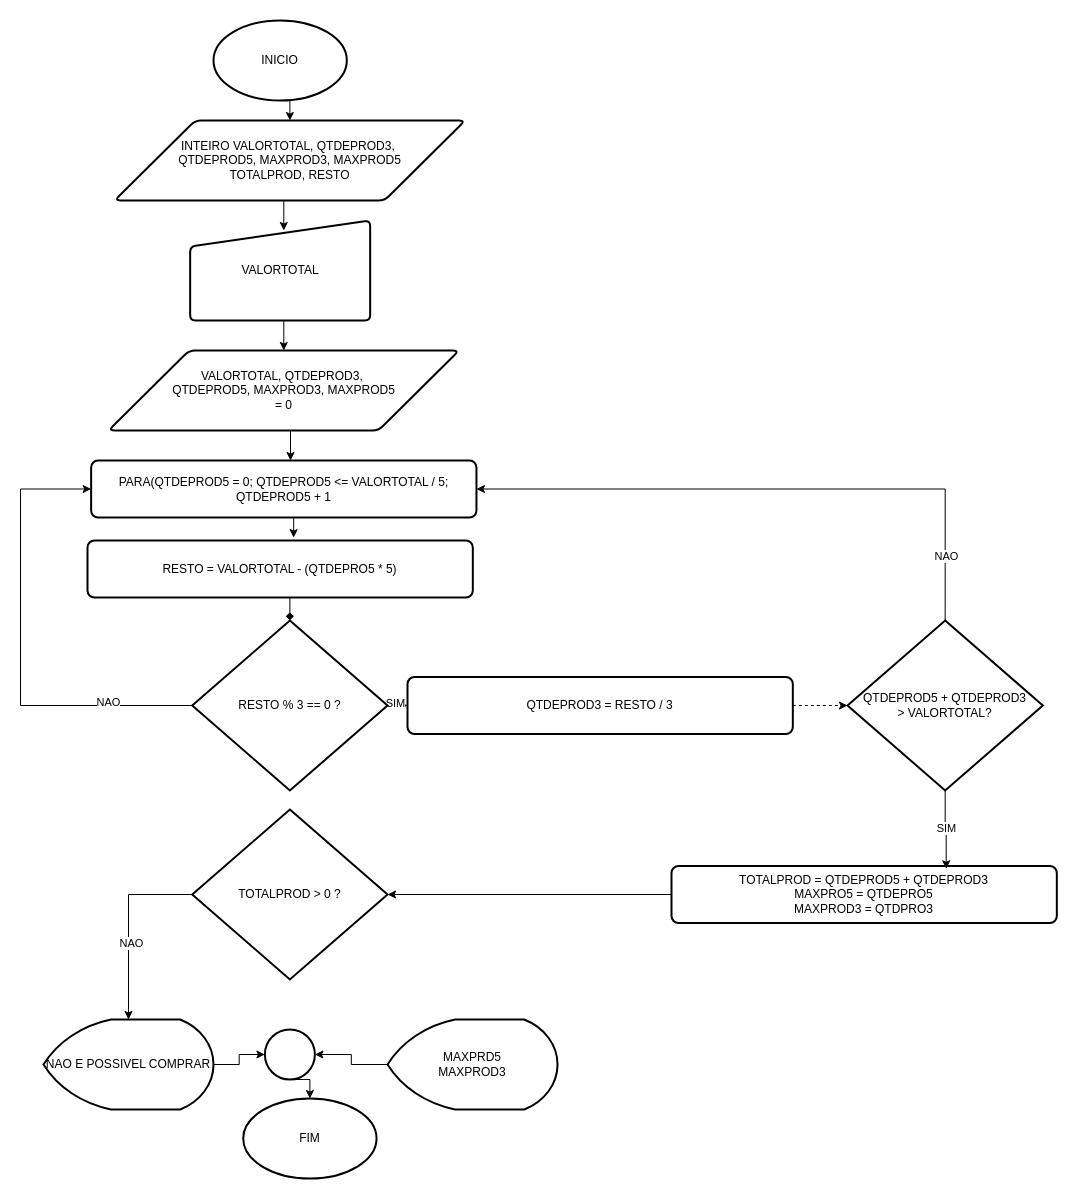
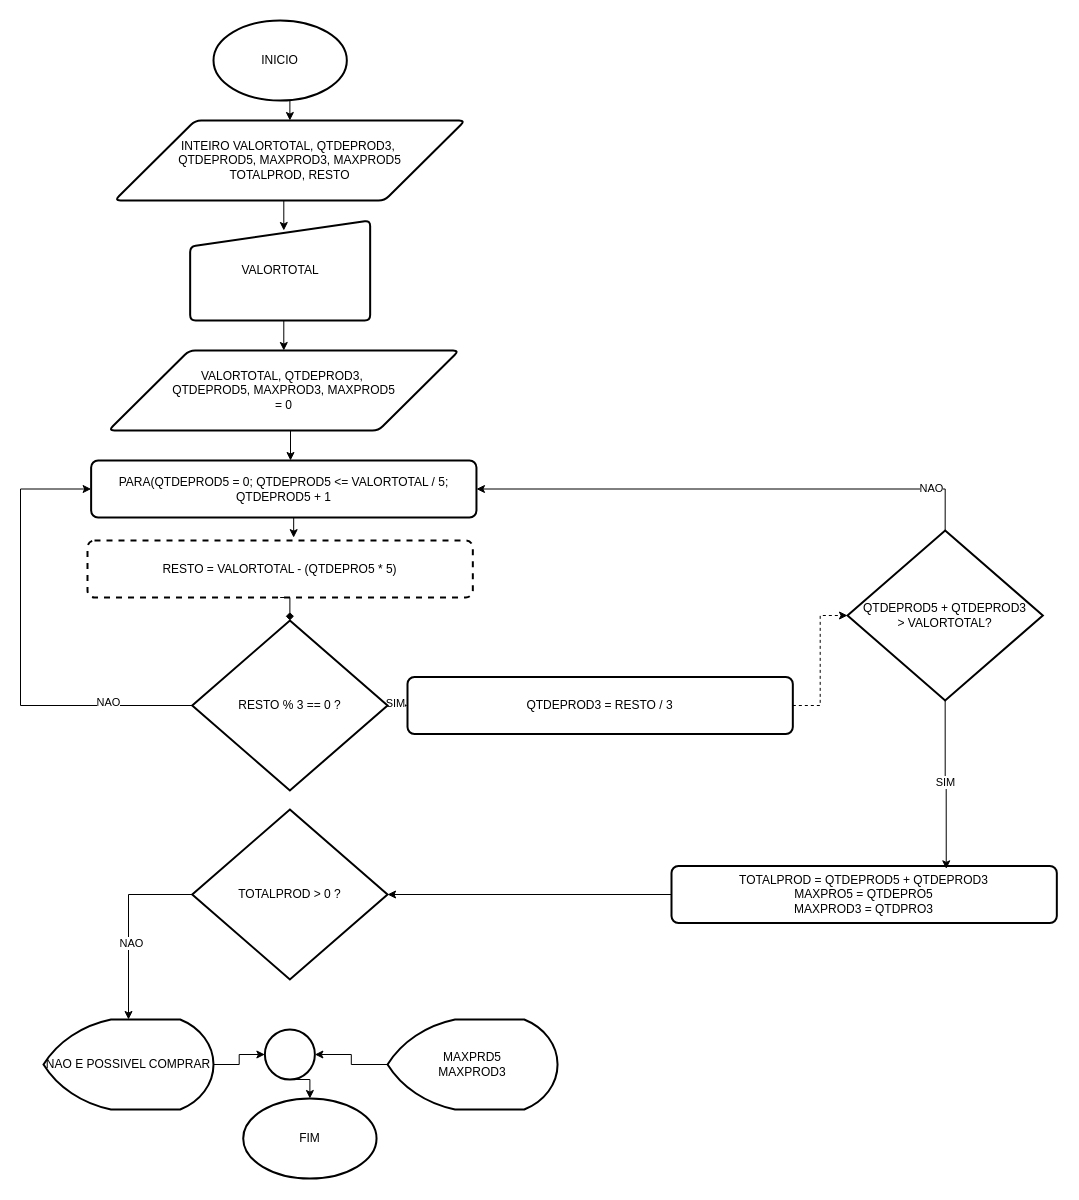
(280, 569) -> (280, 569)
(945, 706) -> (945, 616)
